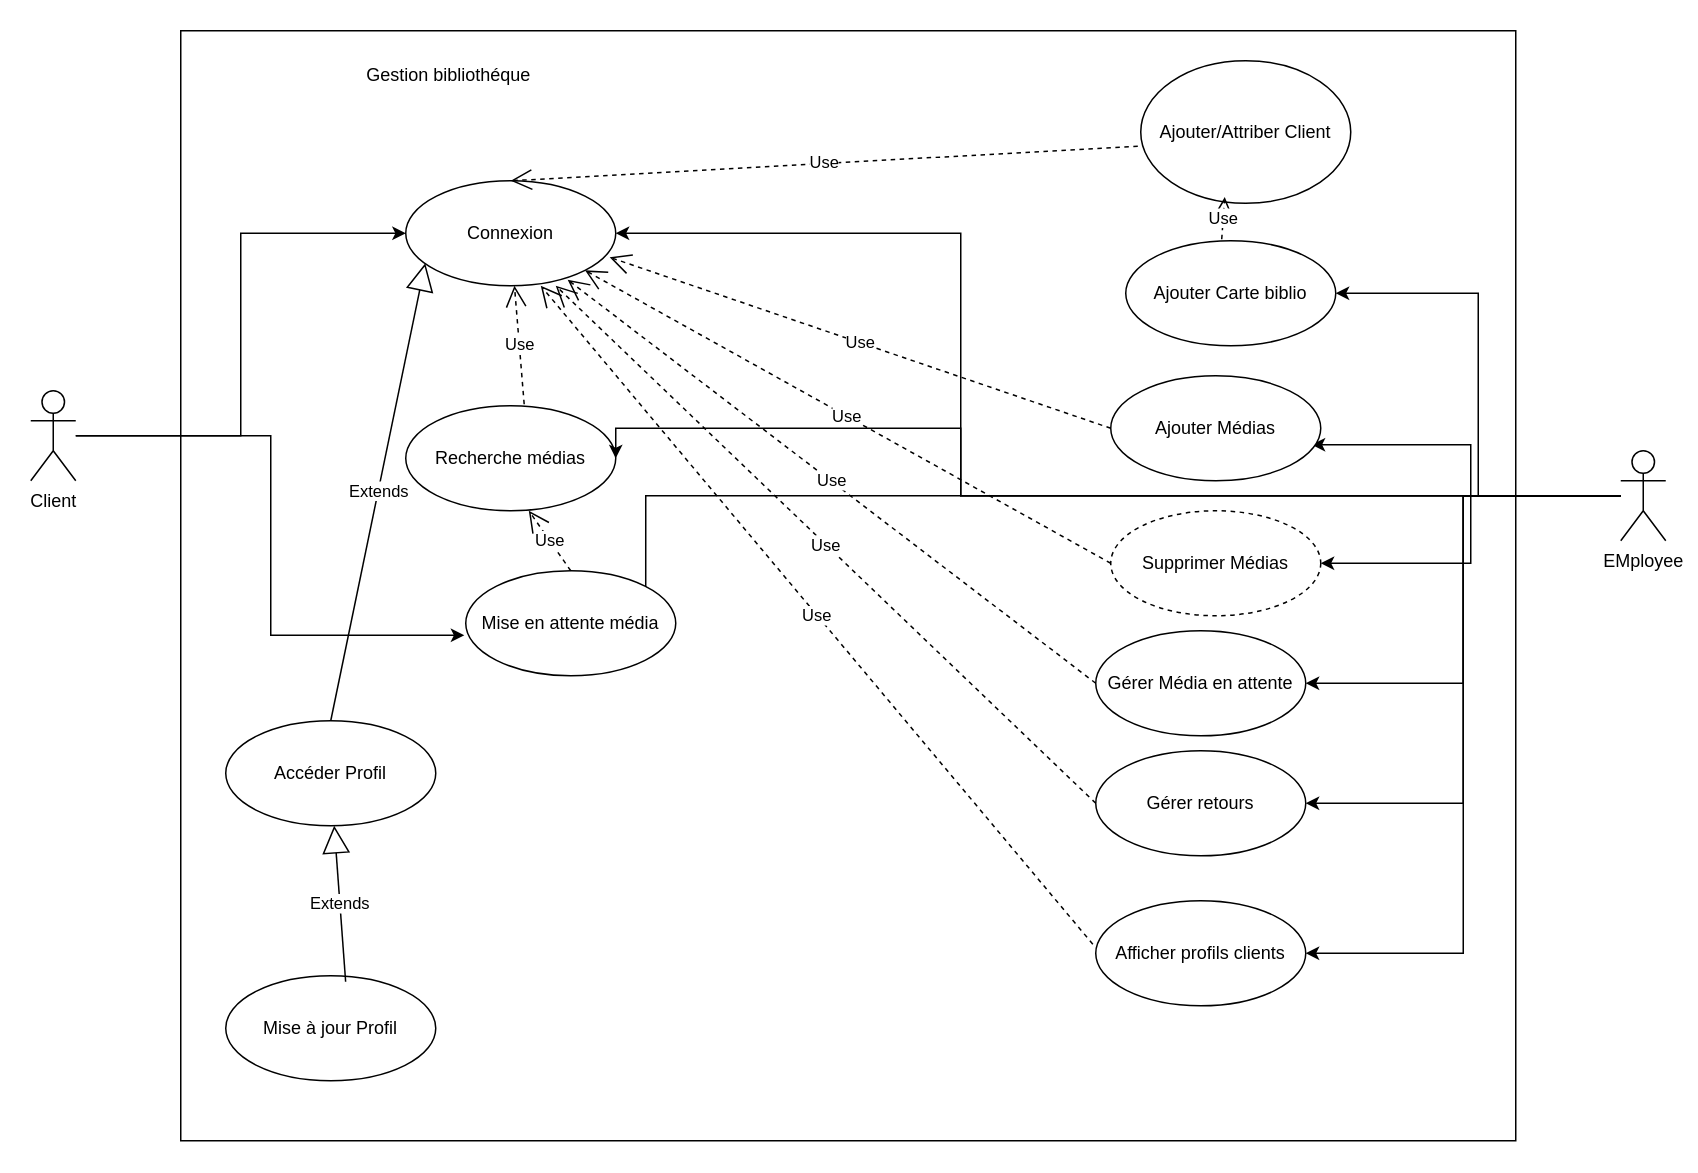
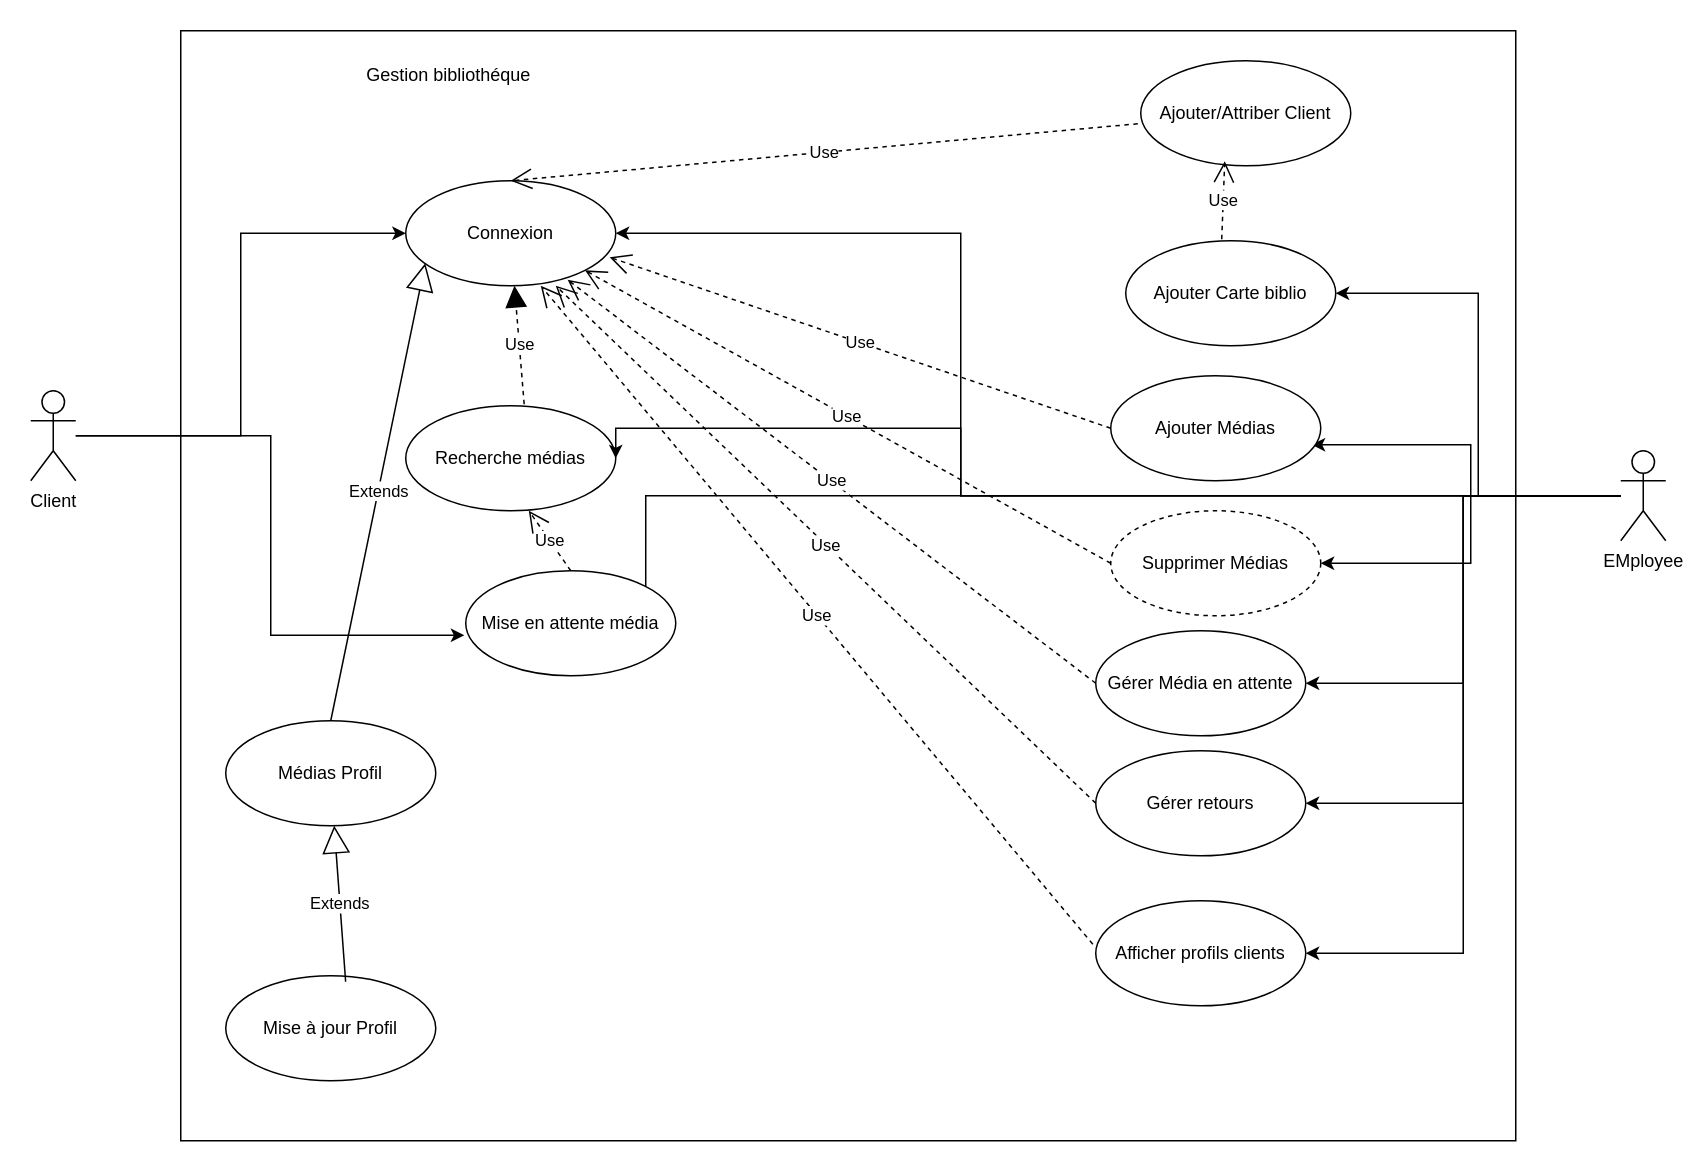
(1246, 132) -> (1246, 113)
(516, 299) -> (516, 308)
(331, 773) -> (331, 773)
